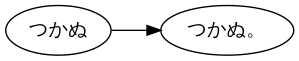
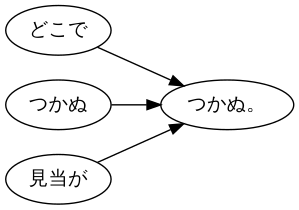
none -> (58, 30)
none -> (58, 179)
